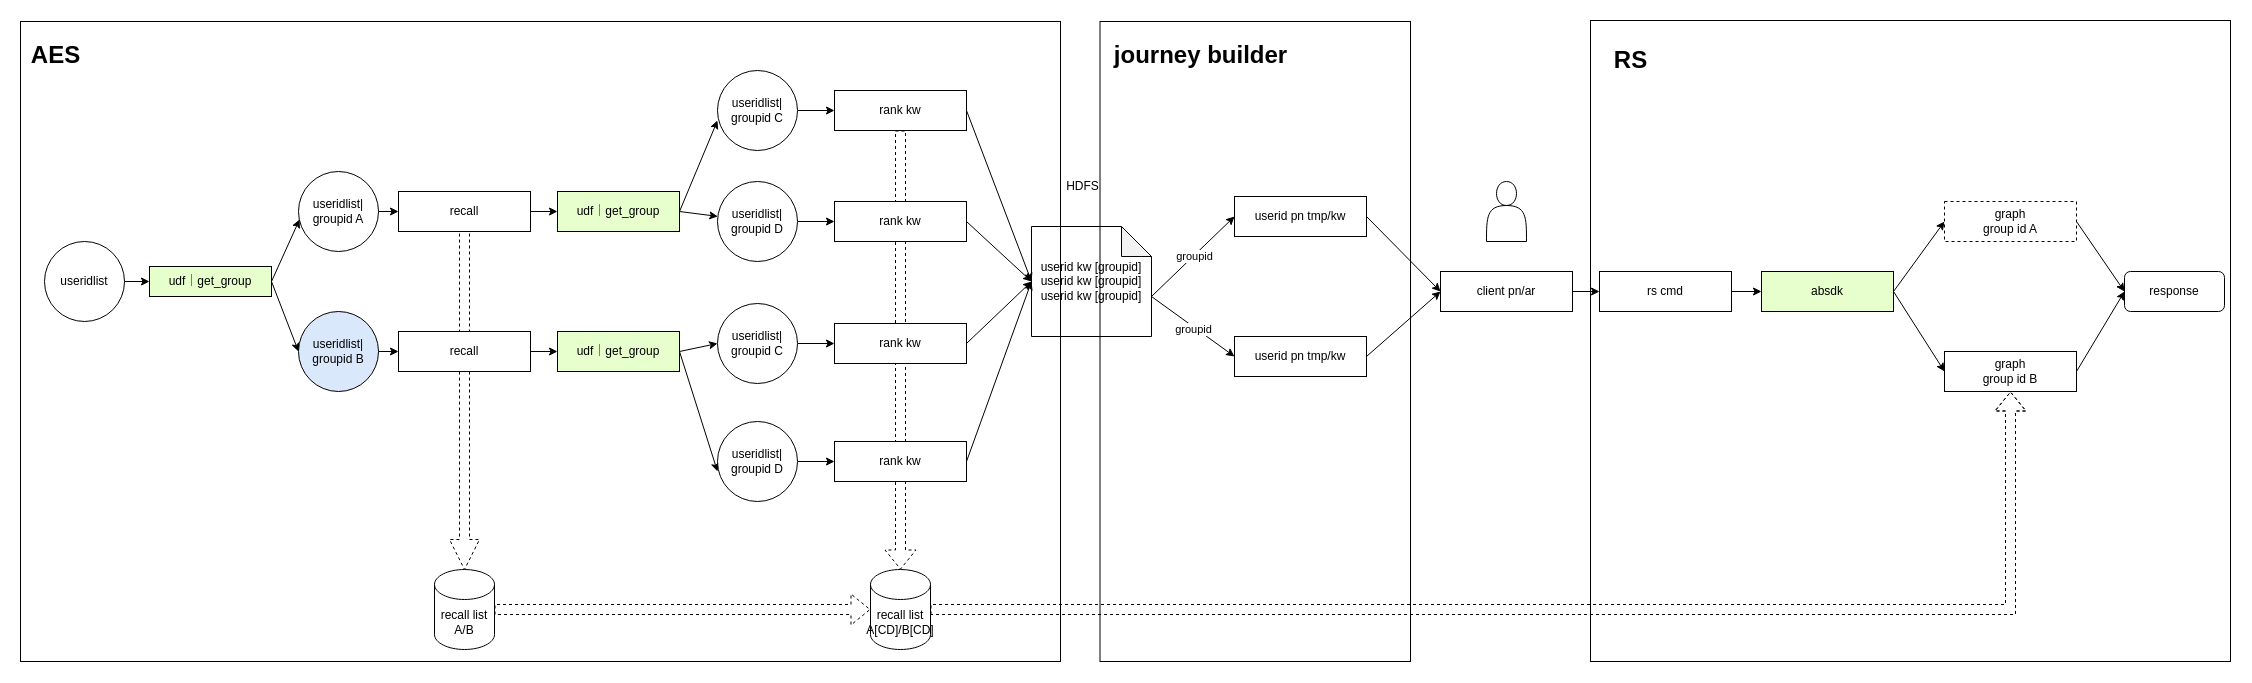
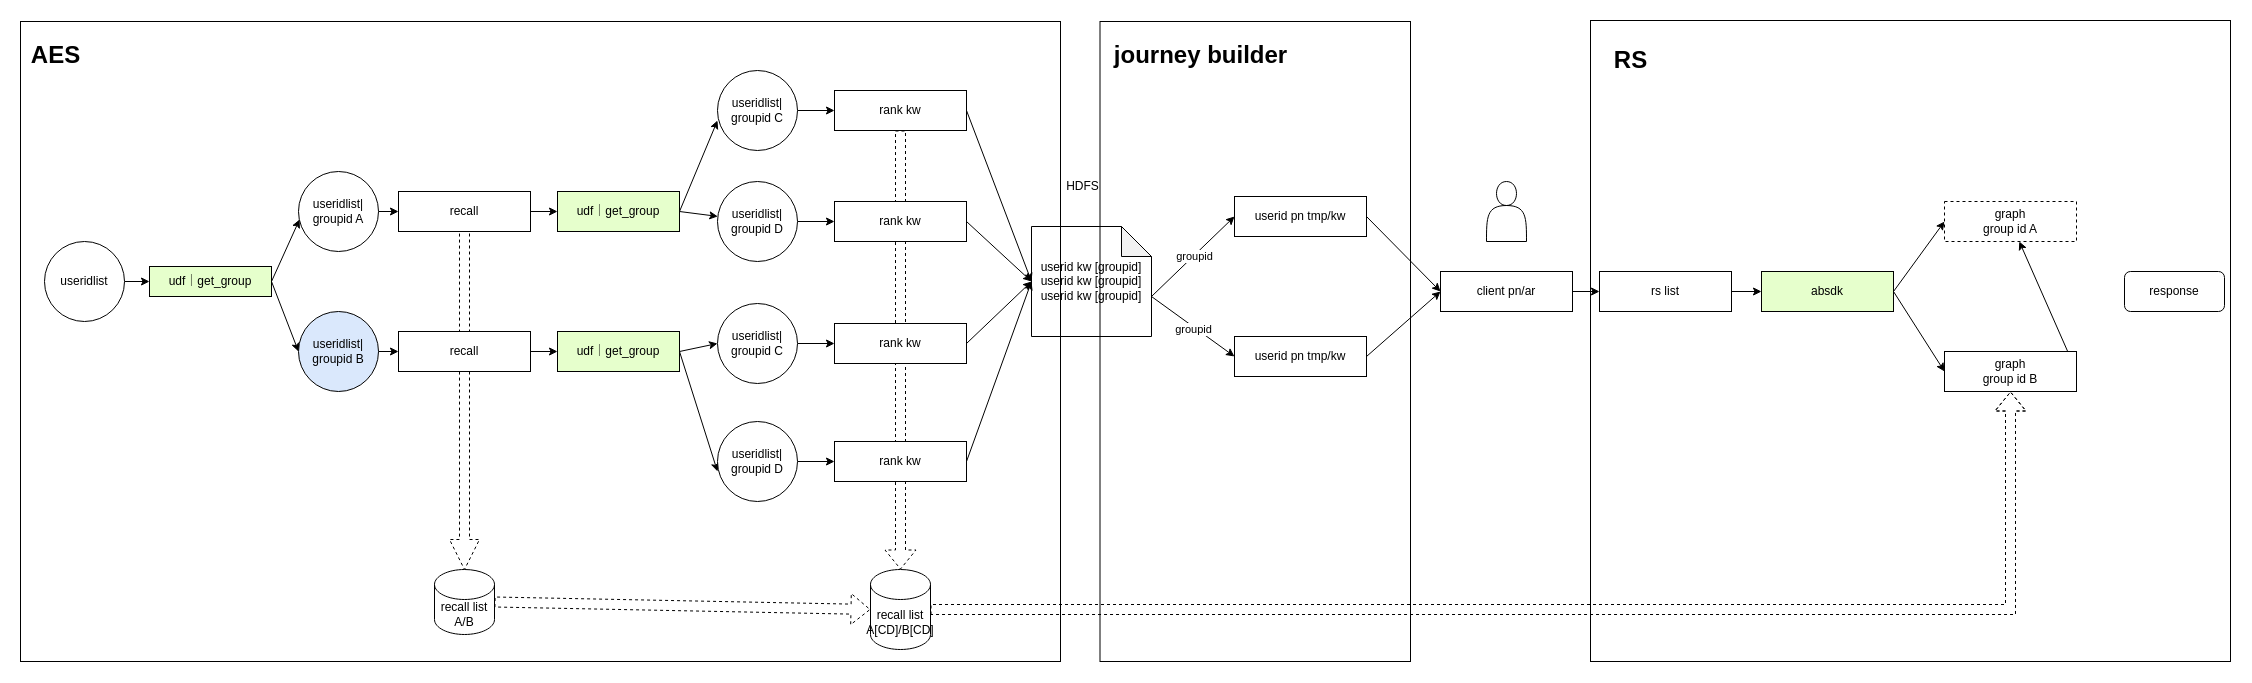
(2099, 254) -> none
(1666, 292) -> (1666, 292)
(2099, 334) -> (2045, 300)
(465, 610) -> (465, 602)
